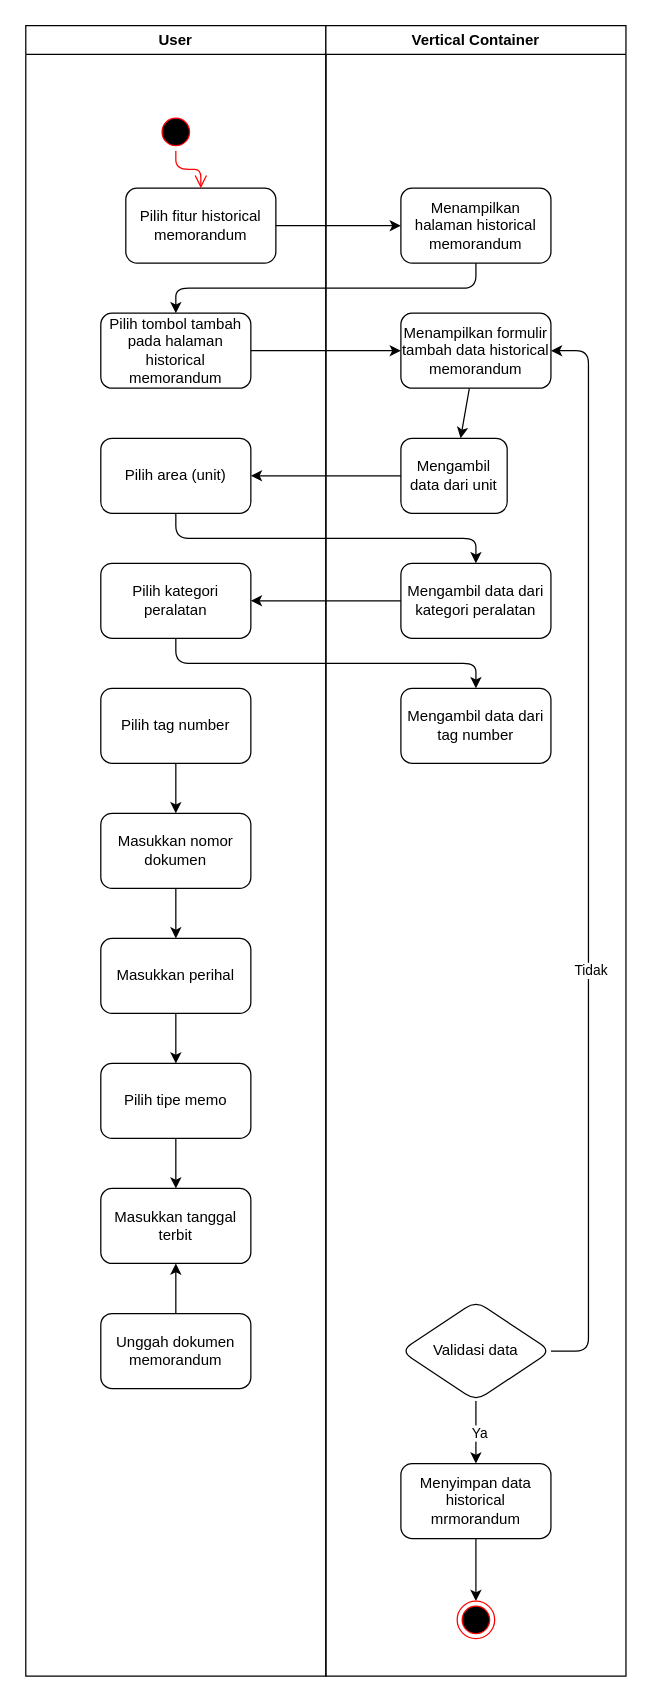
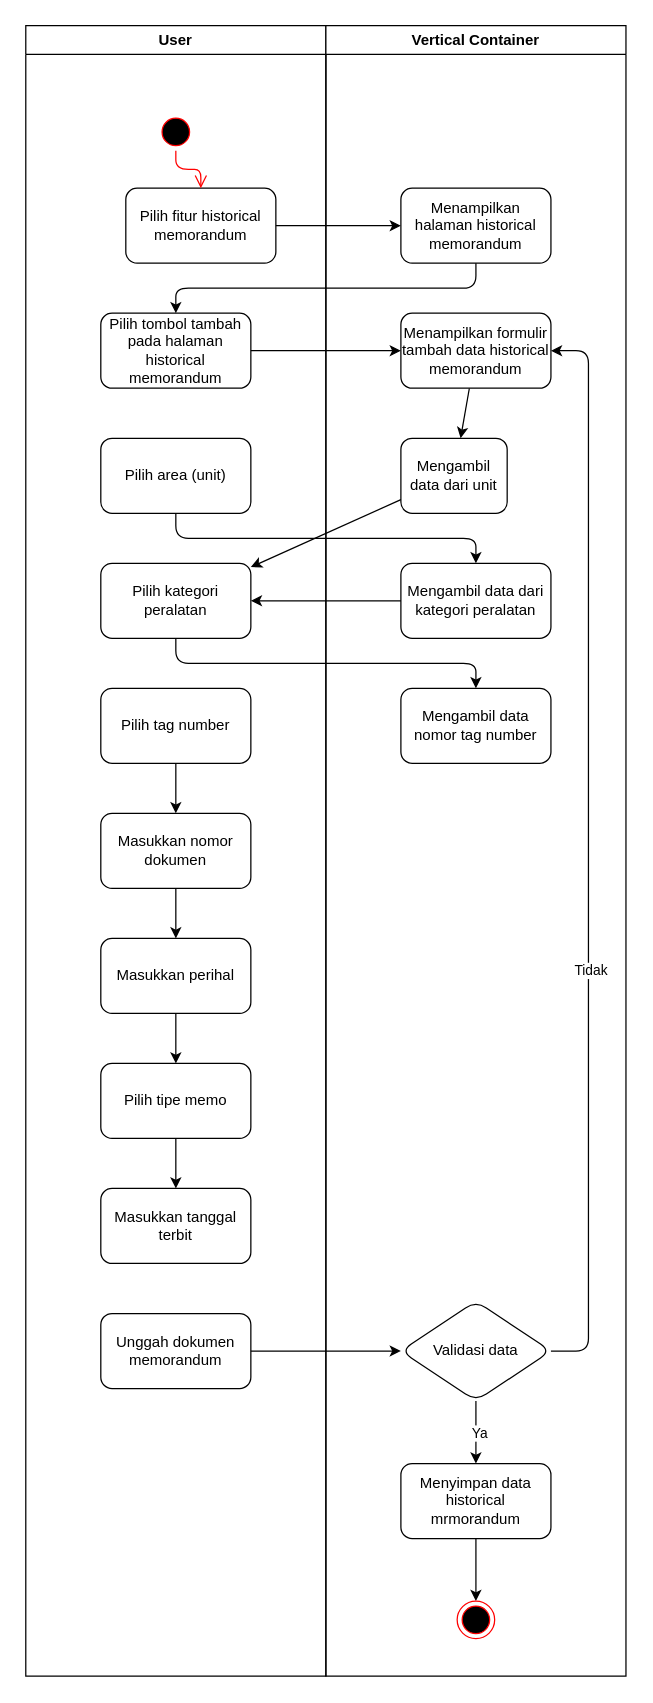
(330, 476) -> (360, 518)
(476, 726) -> (476, 726)
(176, 1292) -> (322, 1351)
